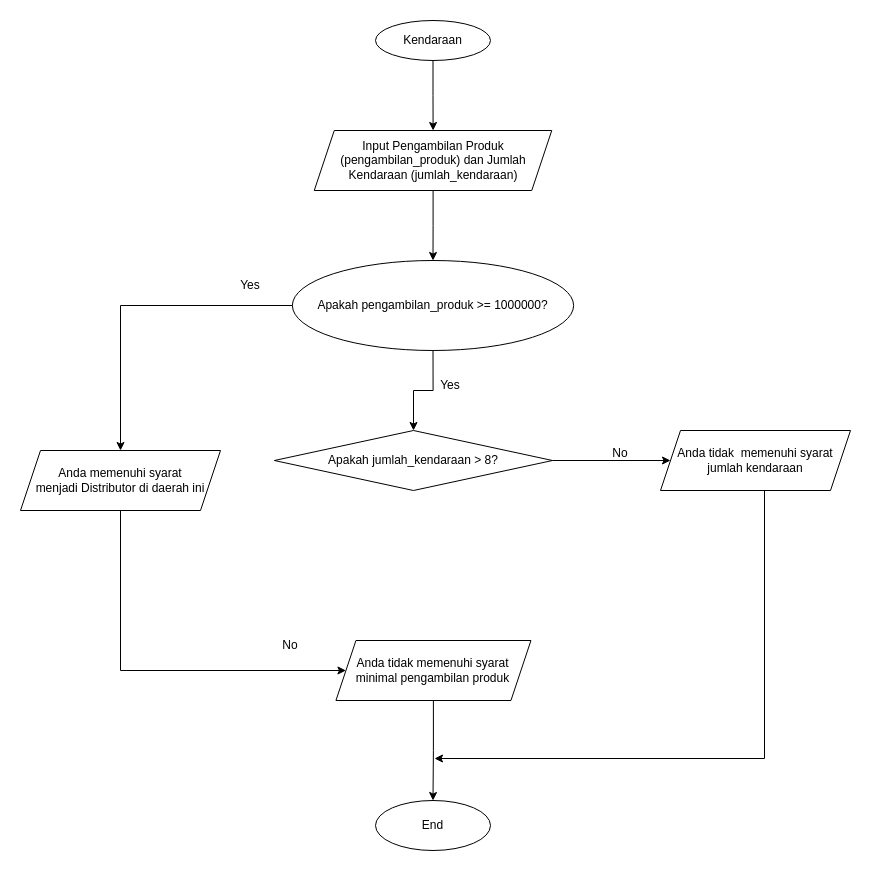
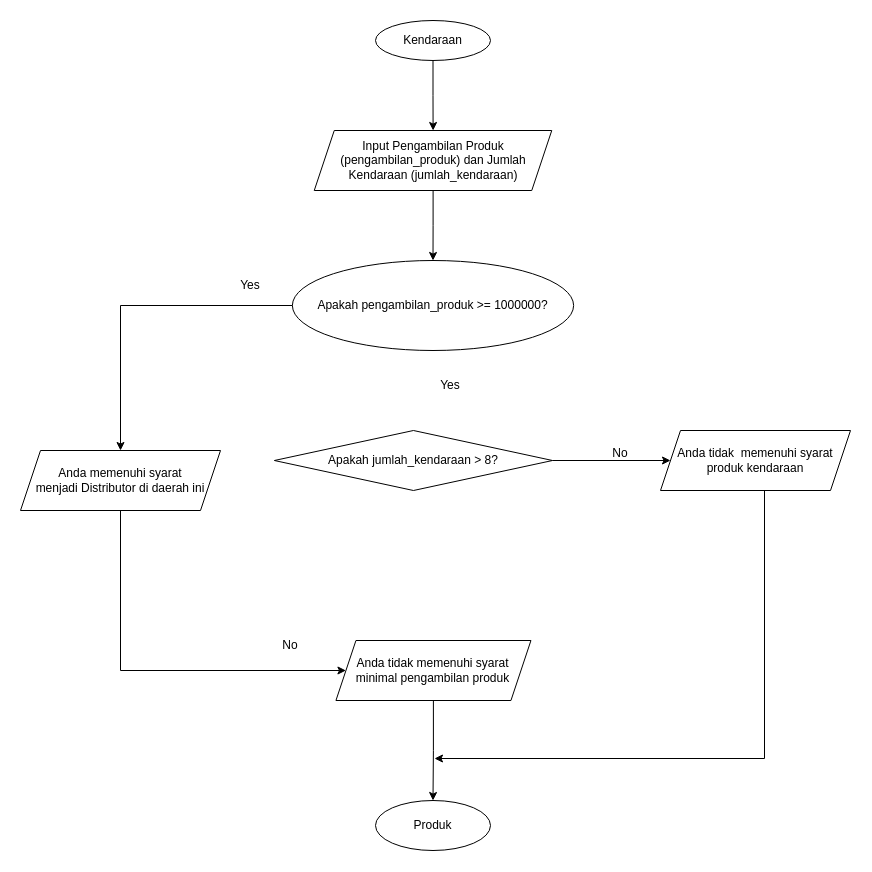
(427, 391) -> none
(756, 461) -> (756, 461)
(433, 826) -> (433, 826)
